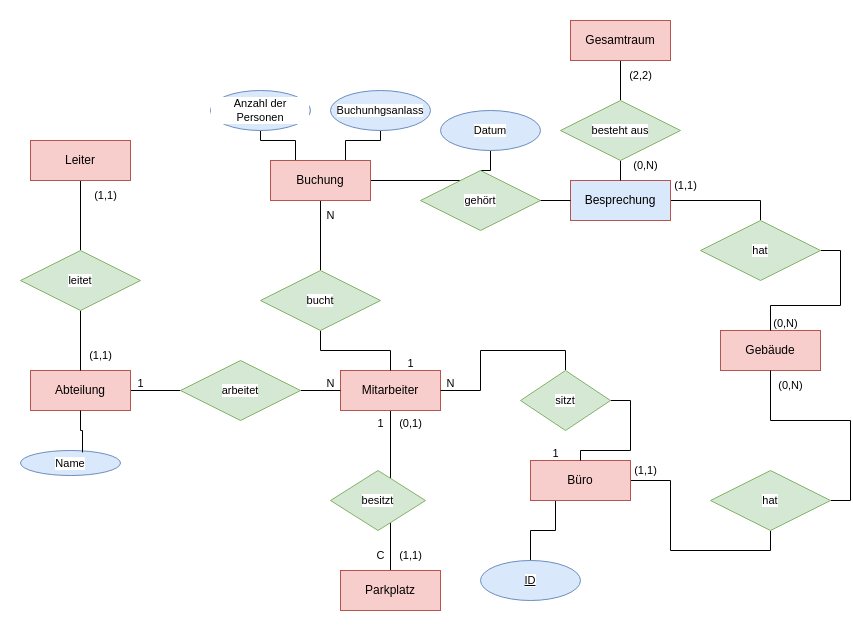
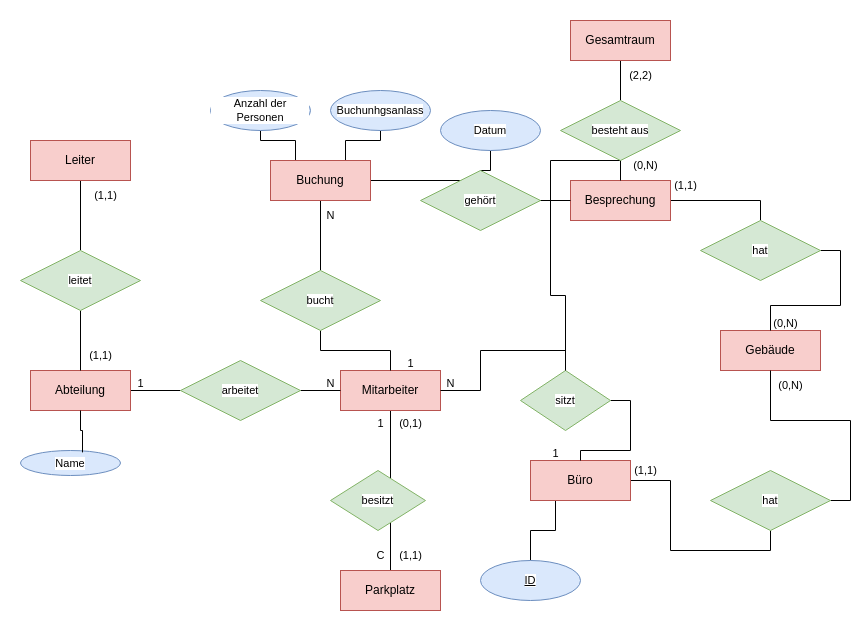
(621, 162) -> (551, 226)
(621, 201) -> (621, 201)
